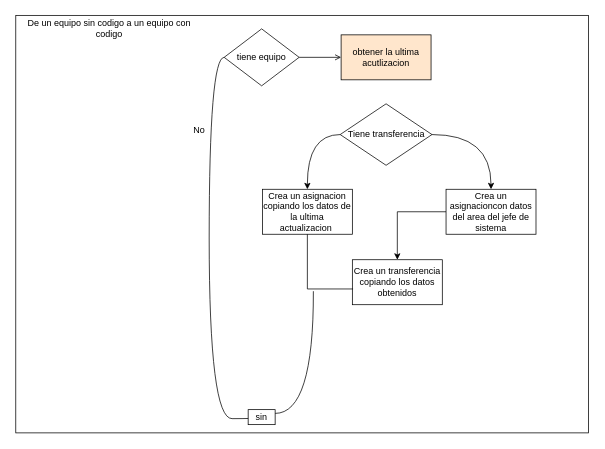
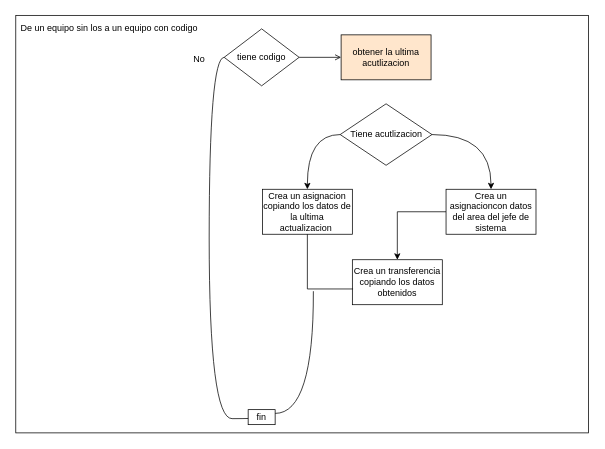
(109, 29) -> (109, 29)
(261, 57) -> (261, 57)
(199, 131) -> (199, 60)
(386, 135) -> (386, 135)
(261, 417) -> (261, 417)
